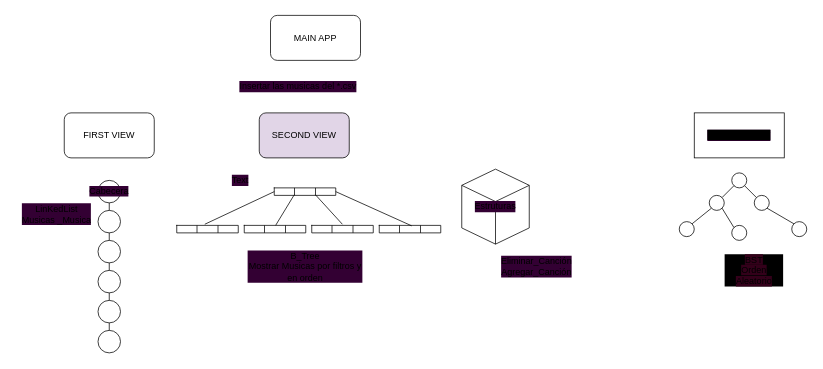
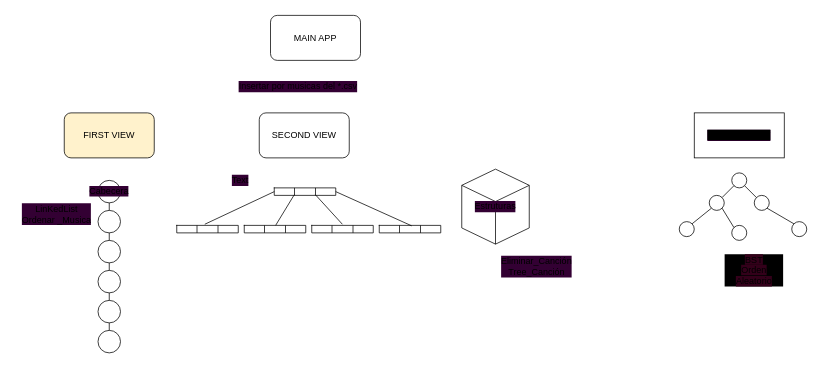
(298, 87) -> (298, 87)
(109, 135) -> (109, 135)
(304, 135) -> (304, 135)
(57, 214) -> (57, 214)
(305, 267) -> none
(537, 267) -> (537, 267)
